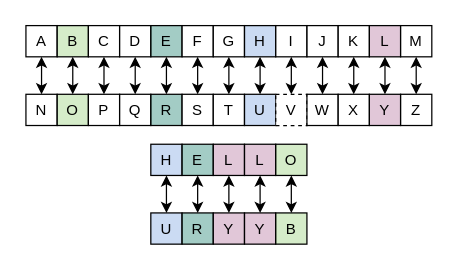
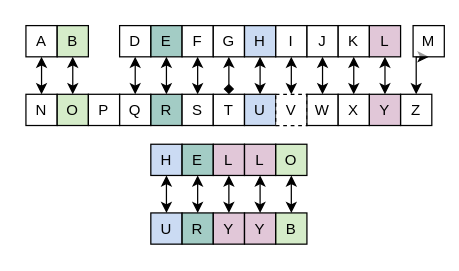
(104, 41) -> none
(416, 41) -> (429, 41)
(104, 75) -> none
(229, 84) -> (229, 83)
